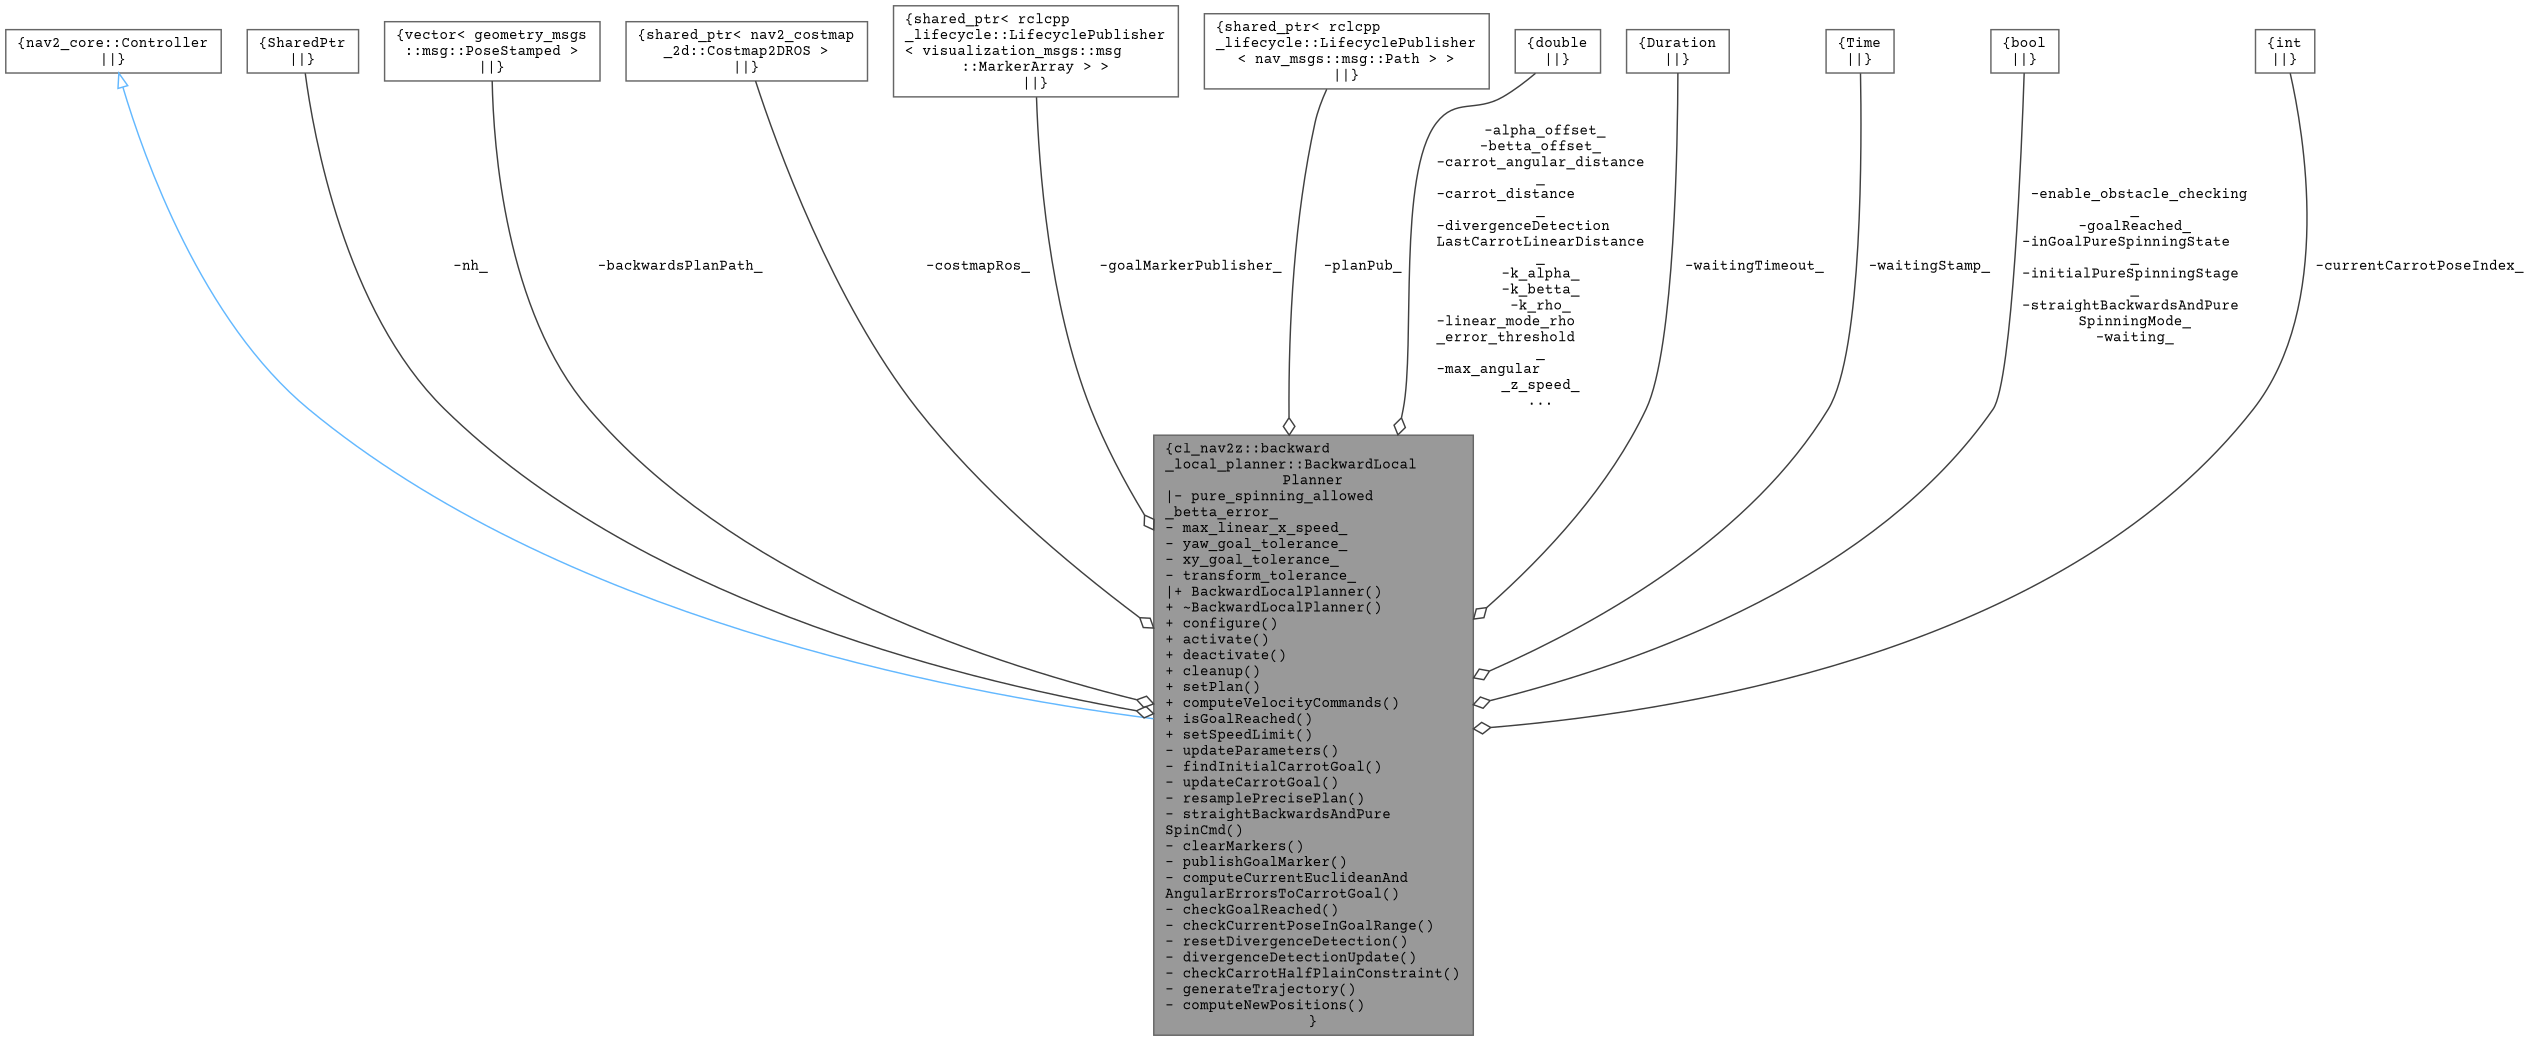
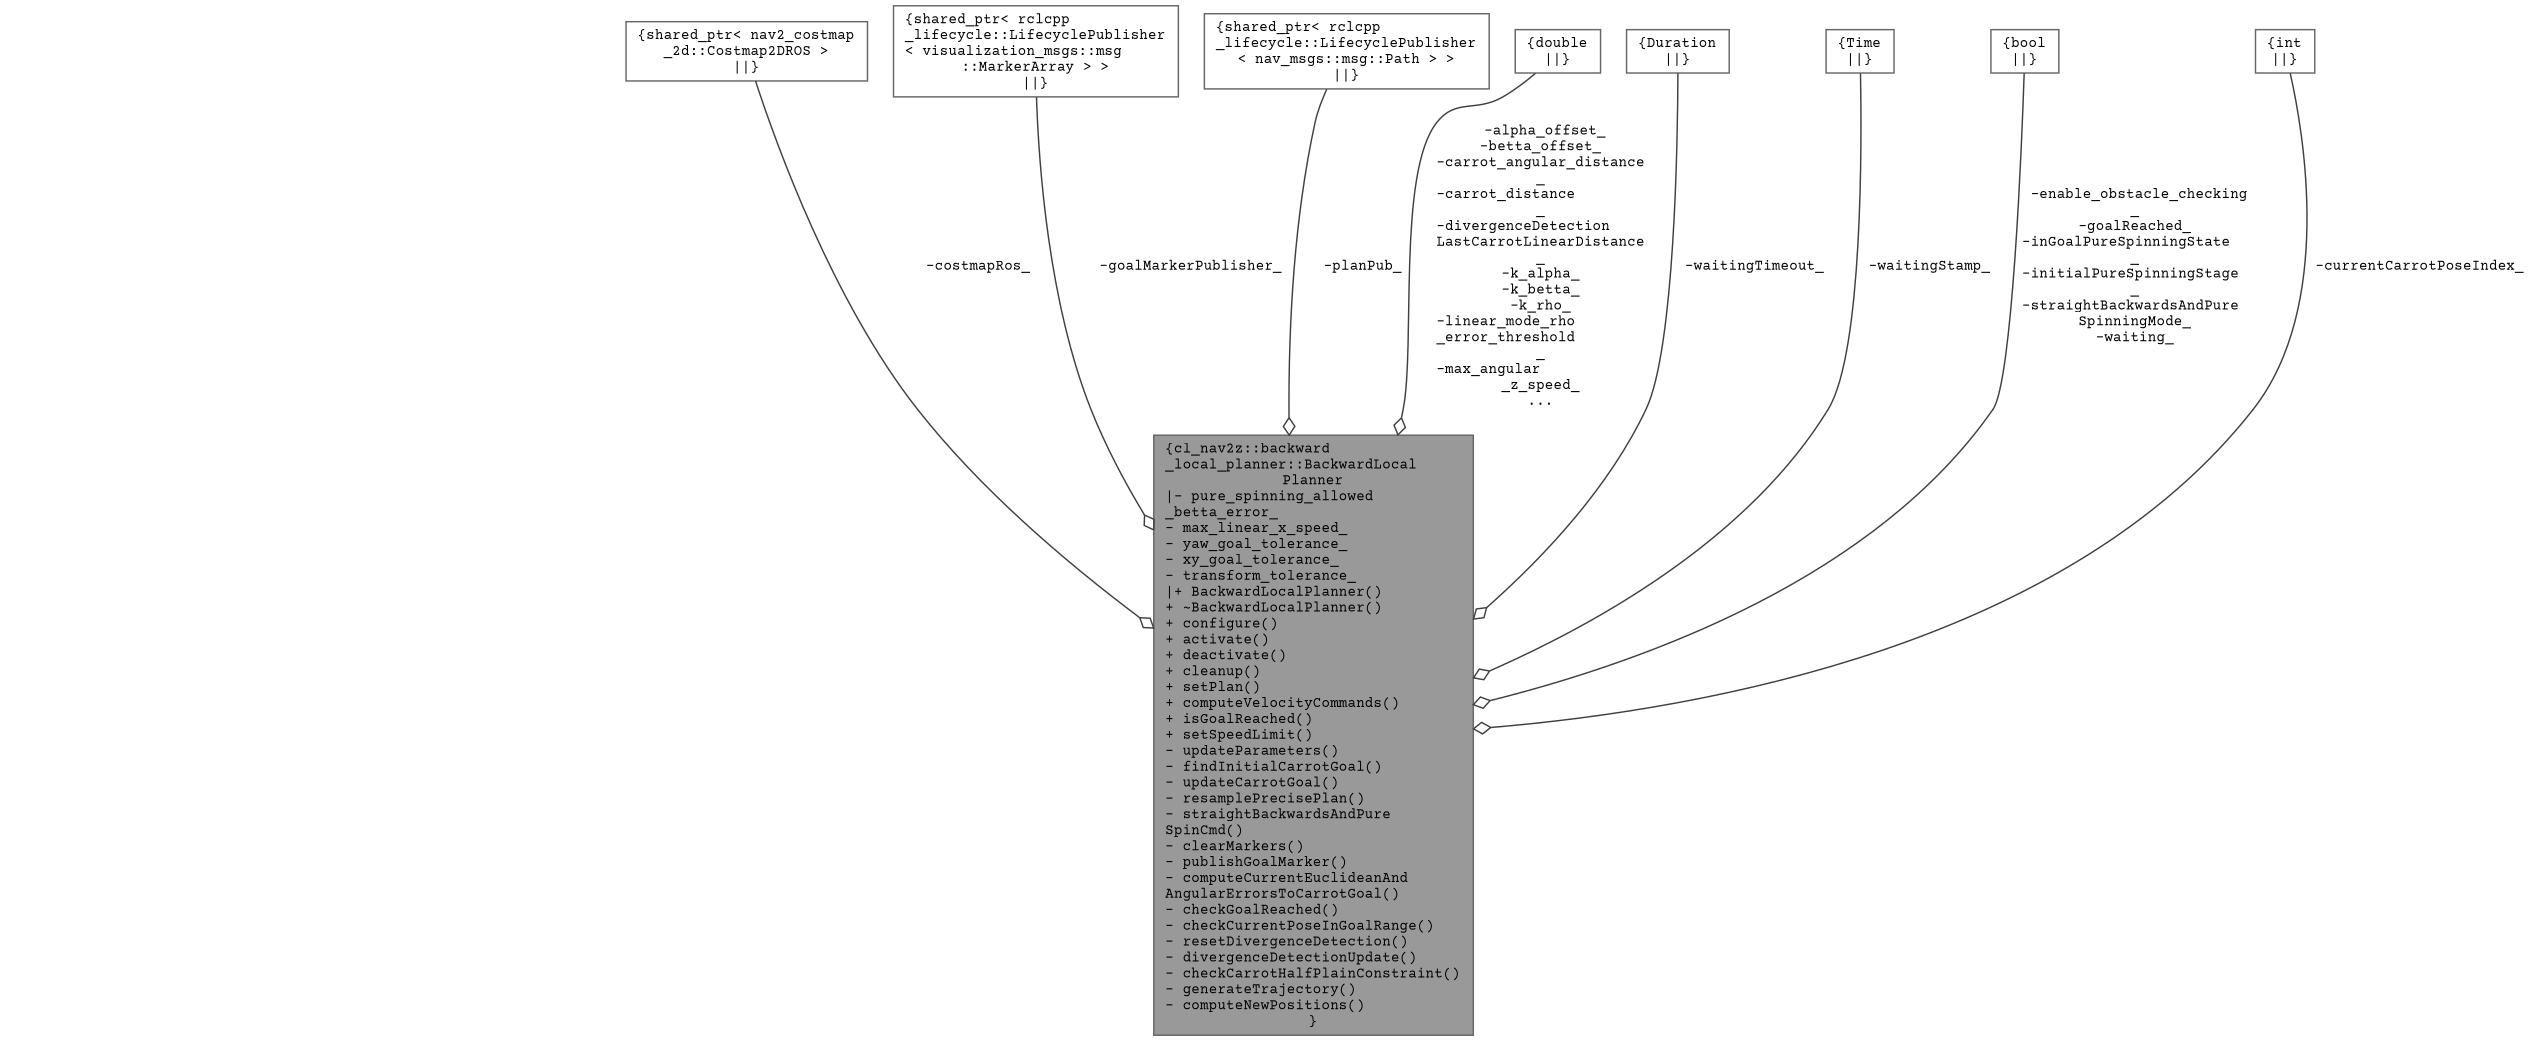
(113, 51) -> none
(303, 51) -> none
(492, 51) -> none
